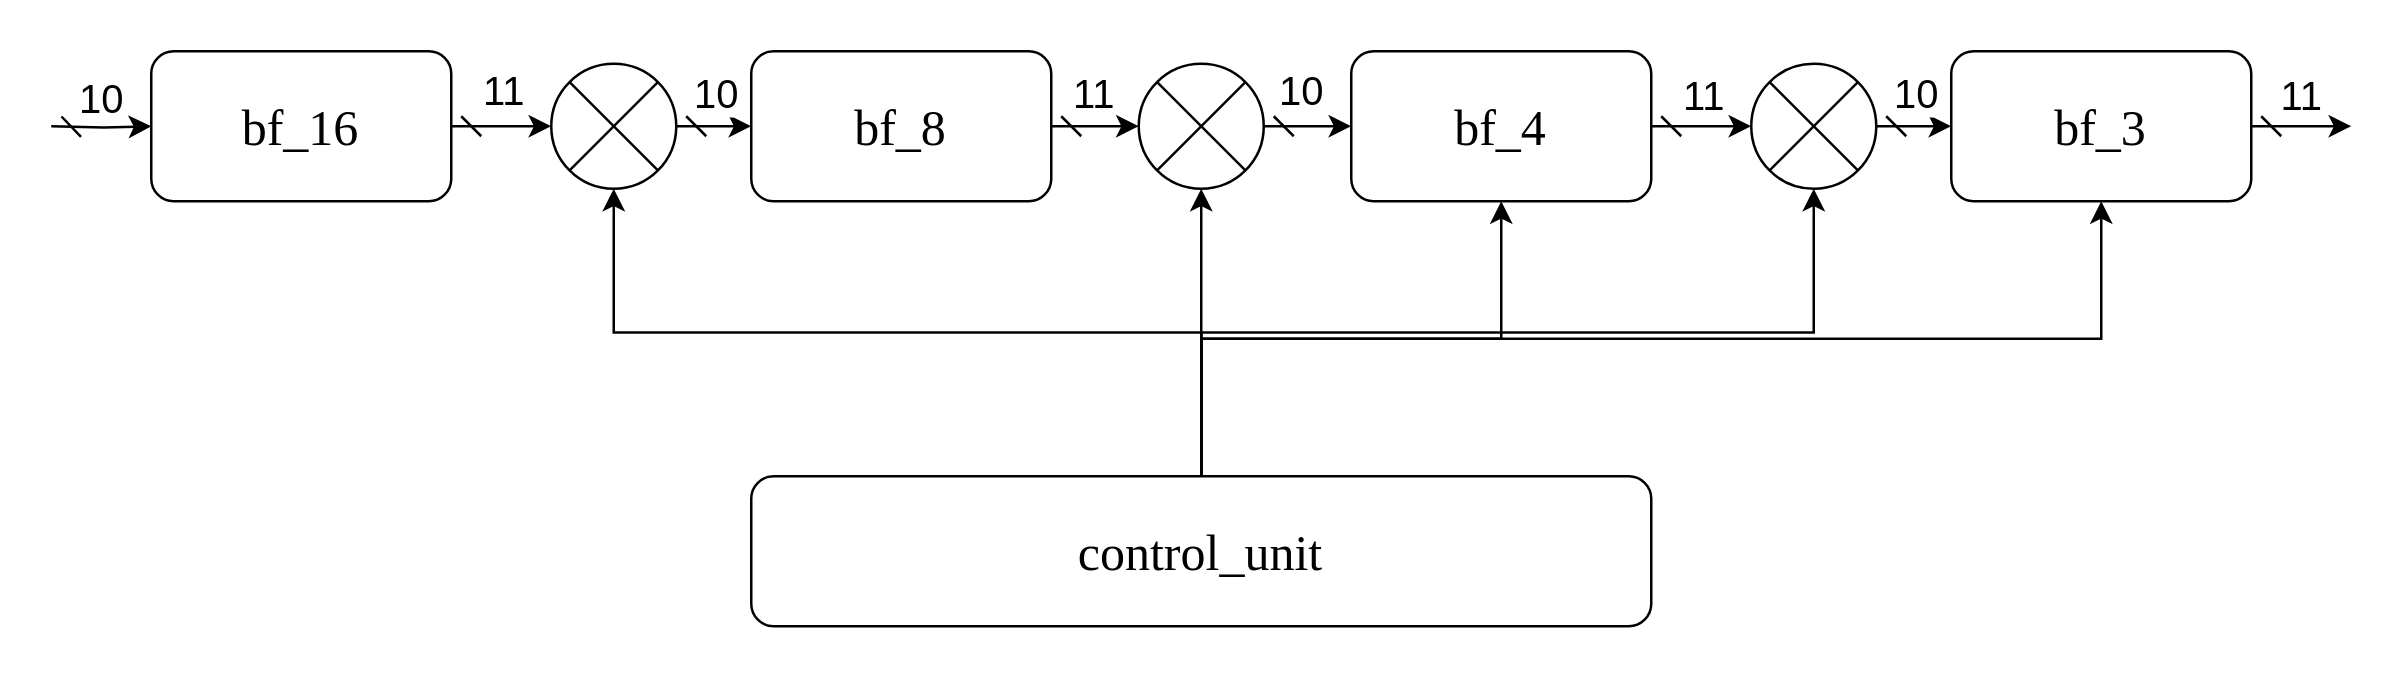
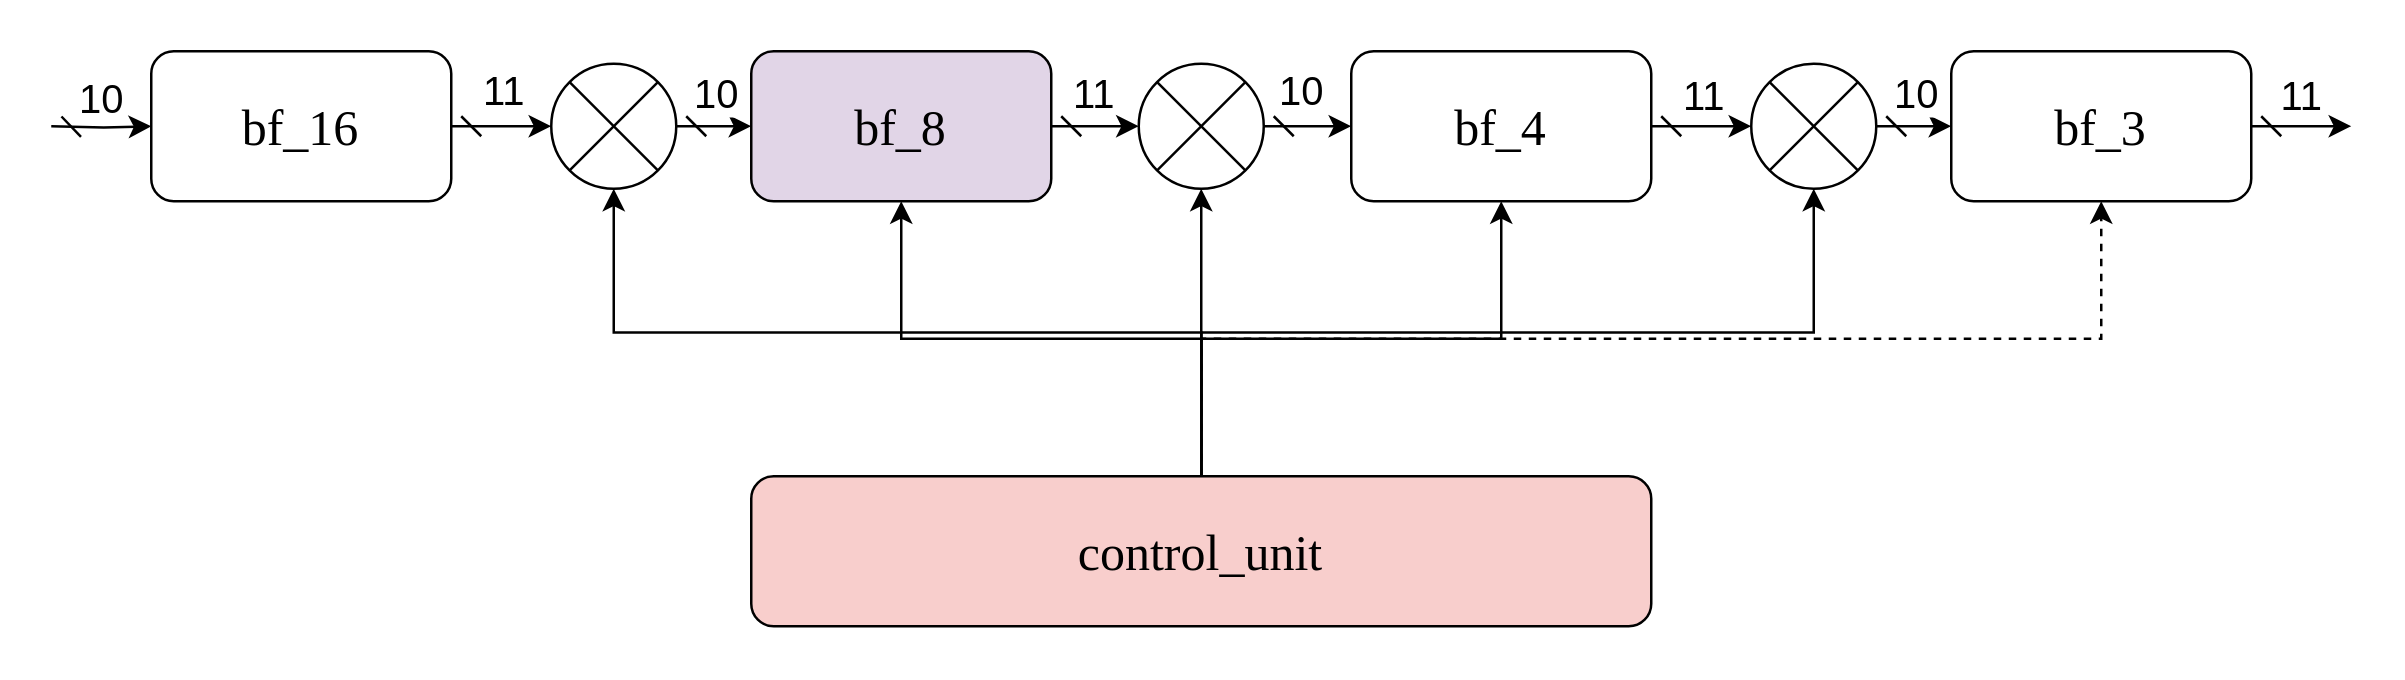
(901, 126) -> (901, 126)
none -> (1047, 339)
(1860, 339) -> (1860, 339)
(1201, 551) -> (1201, 551)
